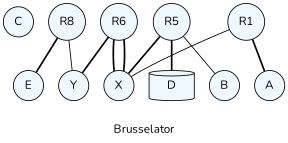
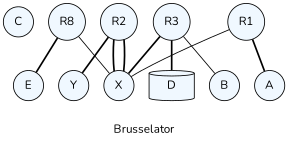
(119, 22) -> (119, 22)
(172, 22) -> (172, 22)
(71, 55) -> (91, 51)
